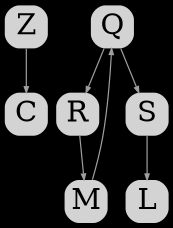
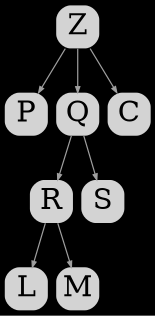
none -> (26, 114)
(106, 118) -> (78, 68)
(147, 155) -> (40, 242)
